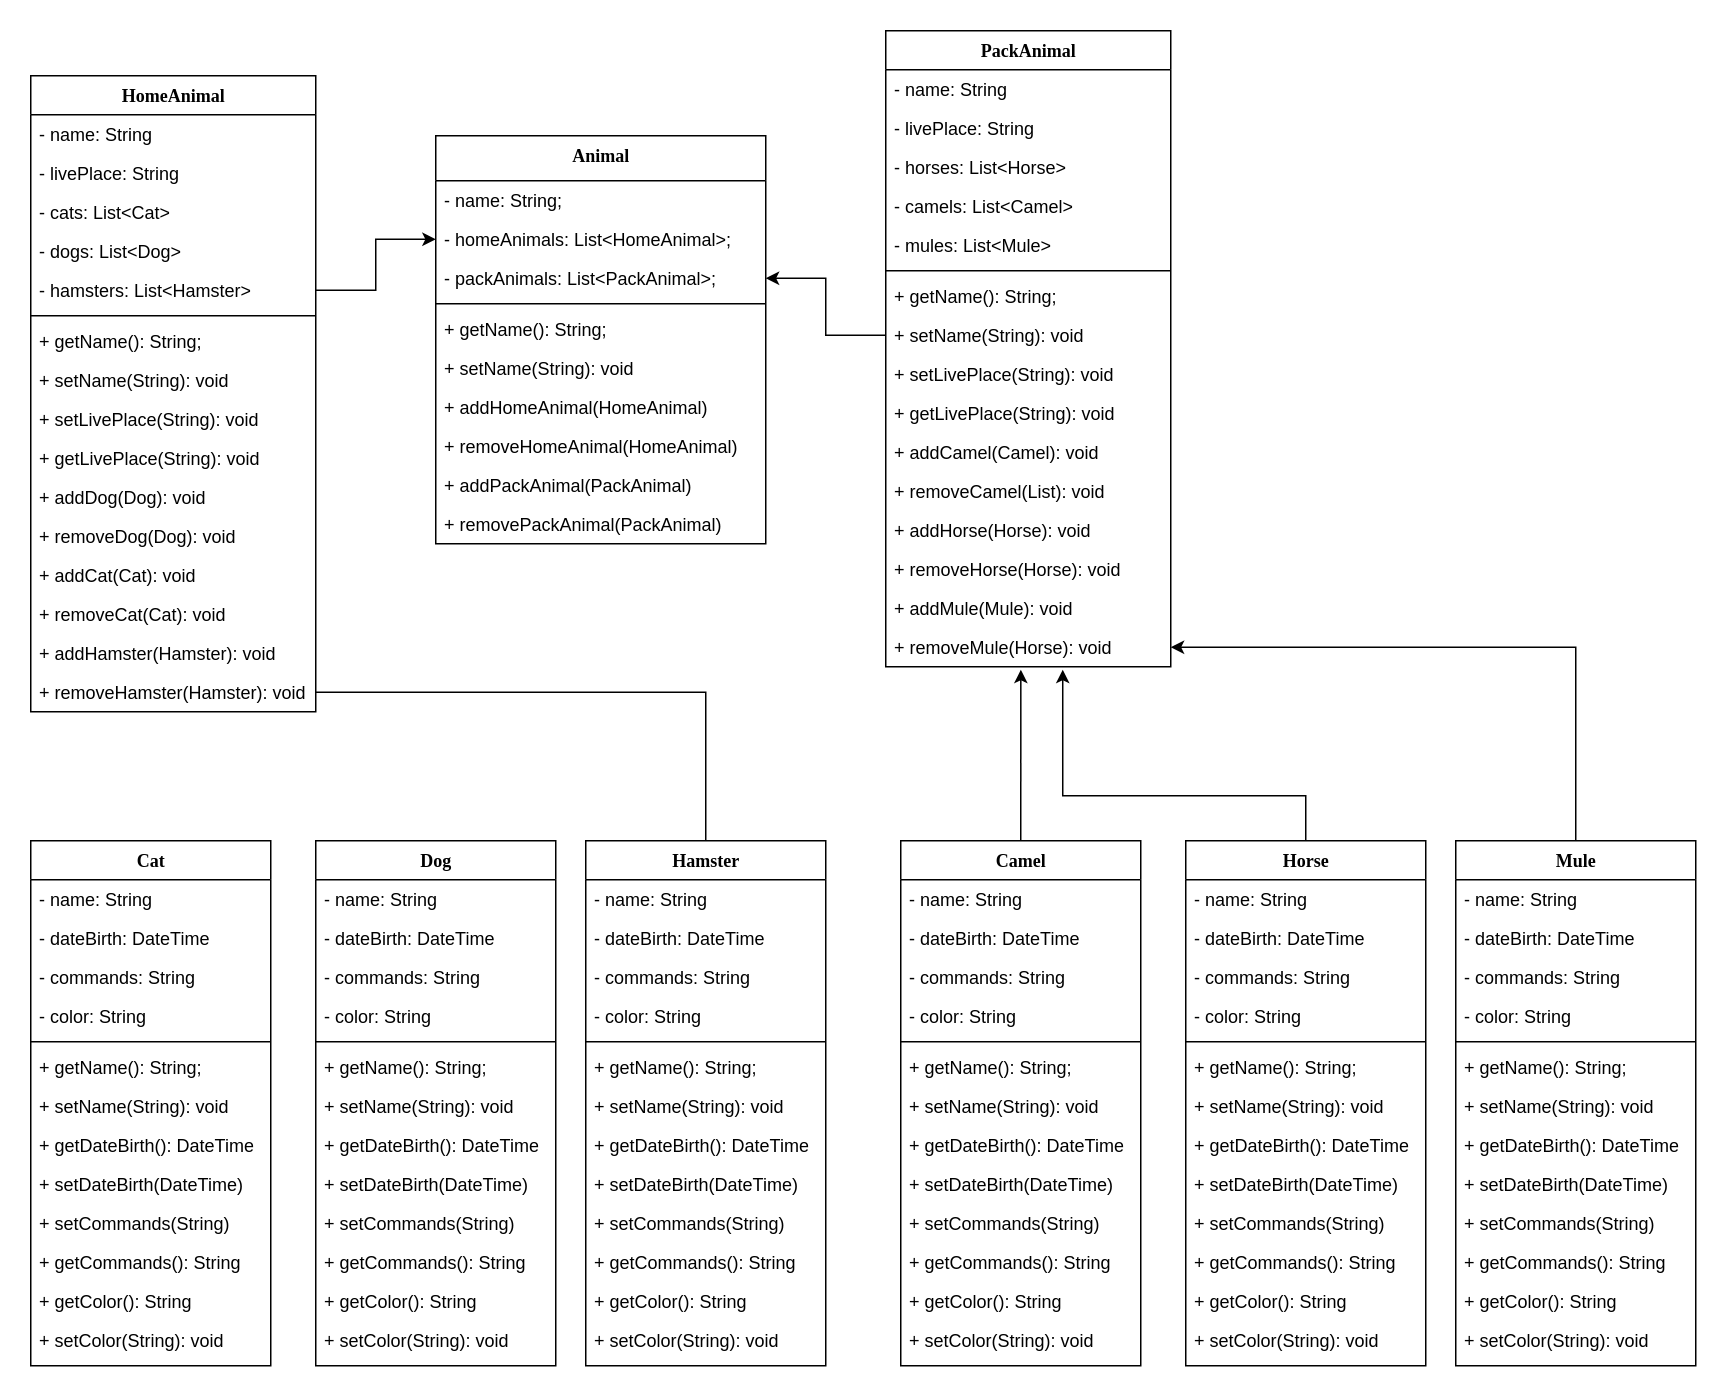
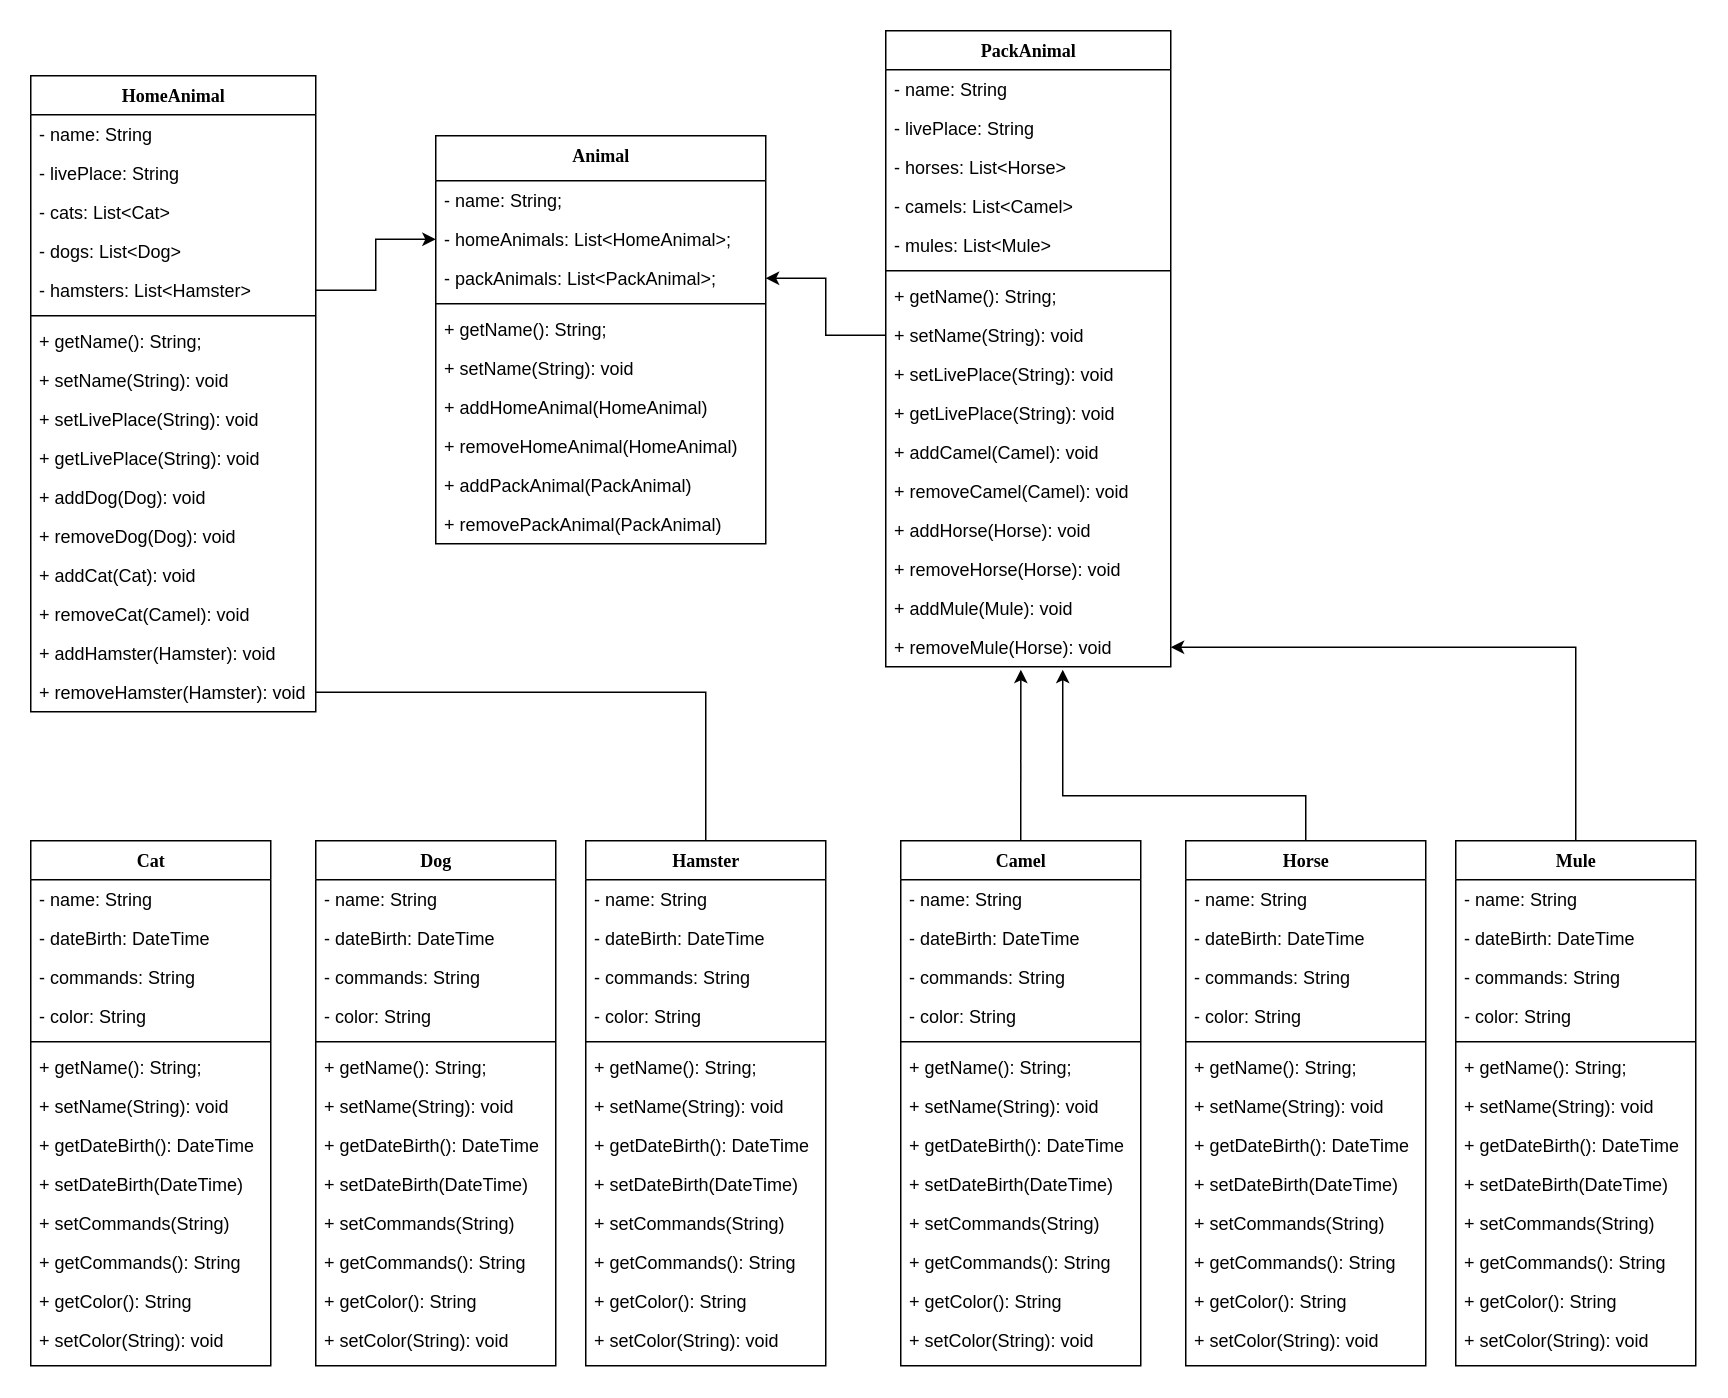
(1007, 493) -> (1012, 493)
(141, 616) -> (149, 616)
